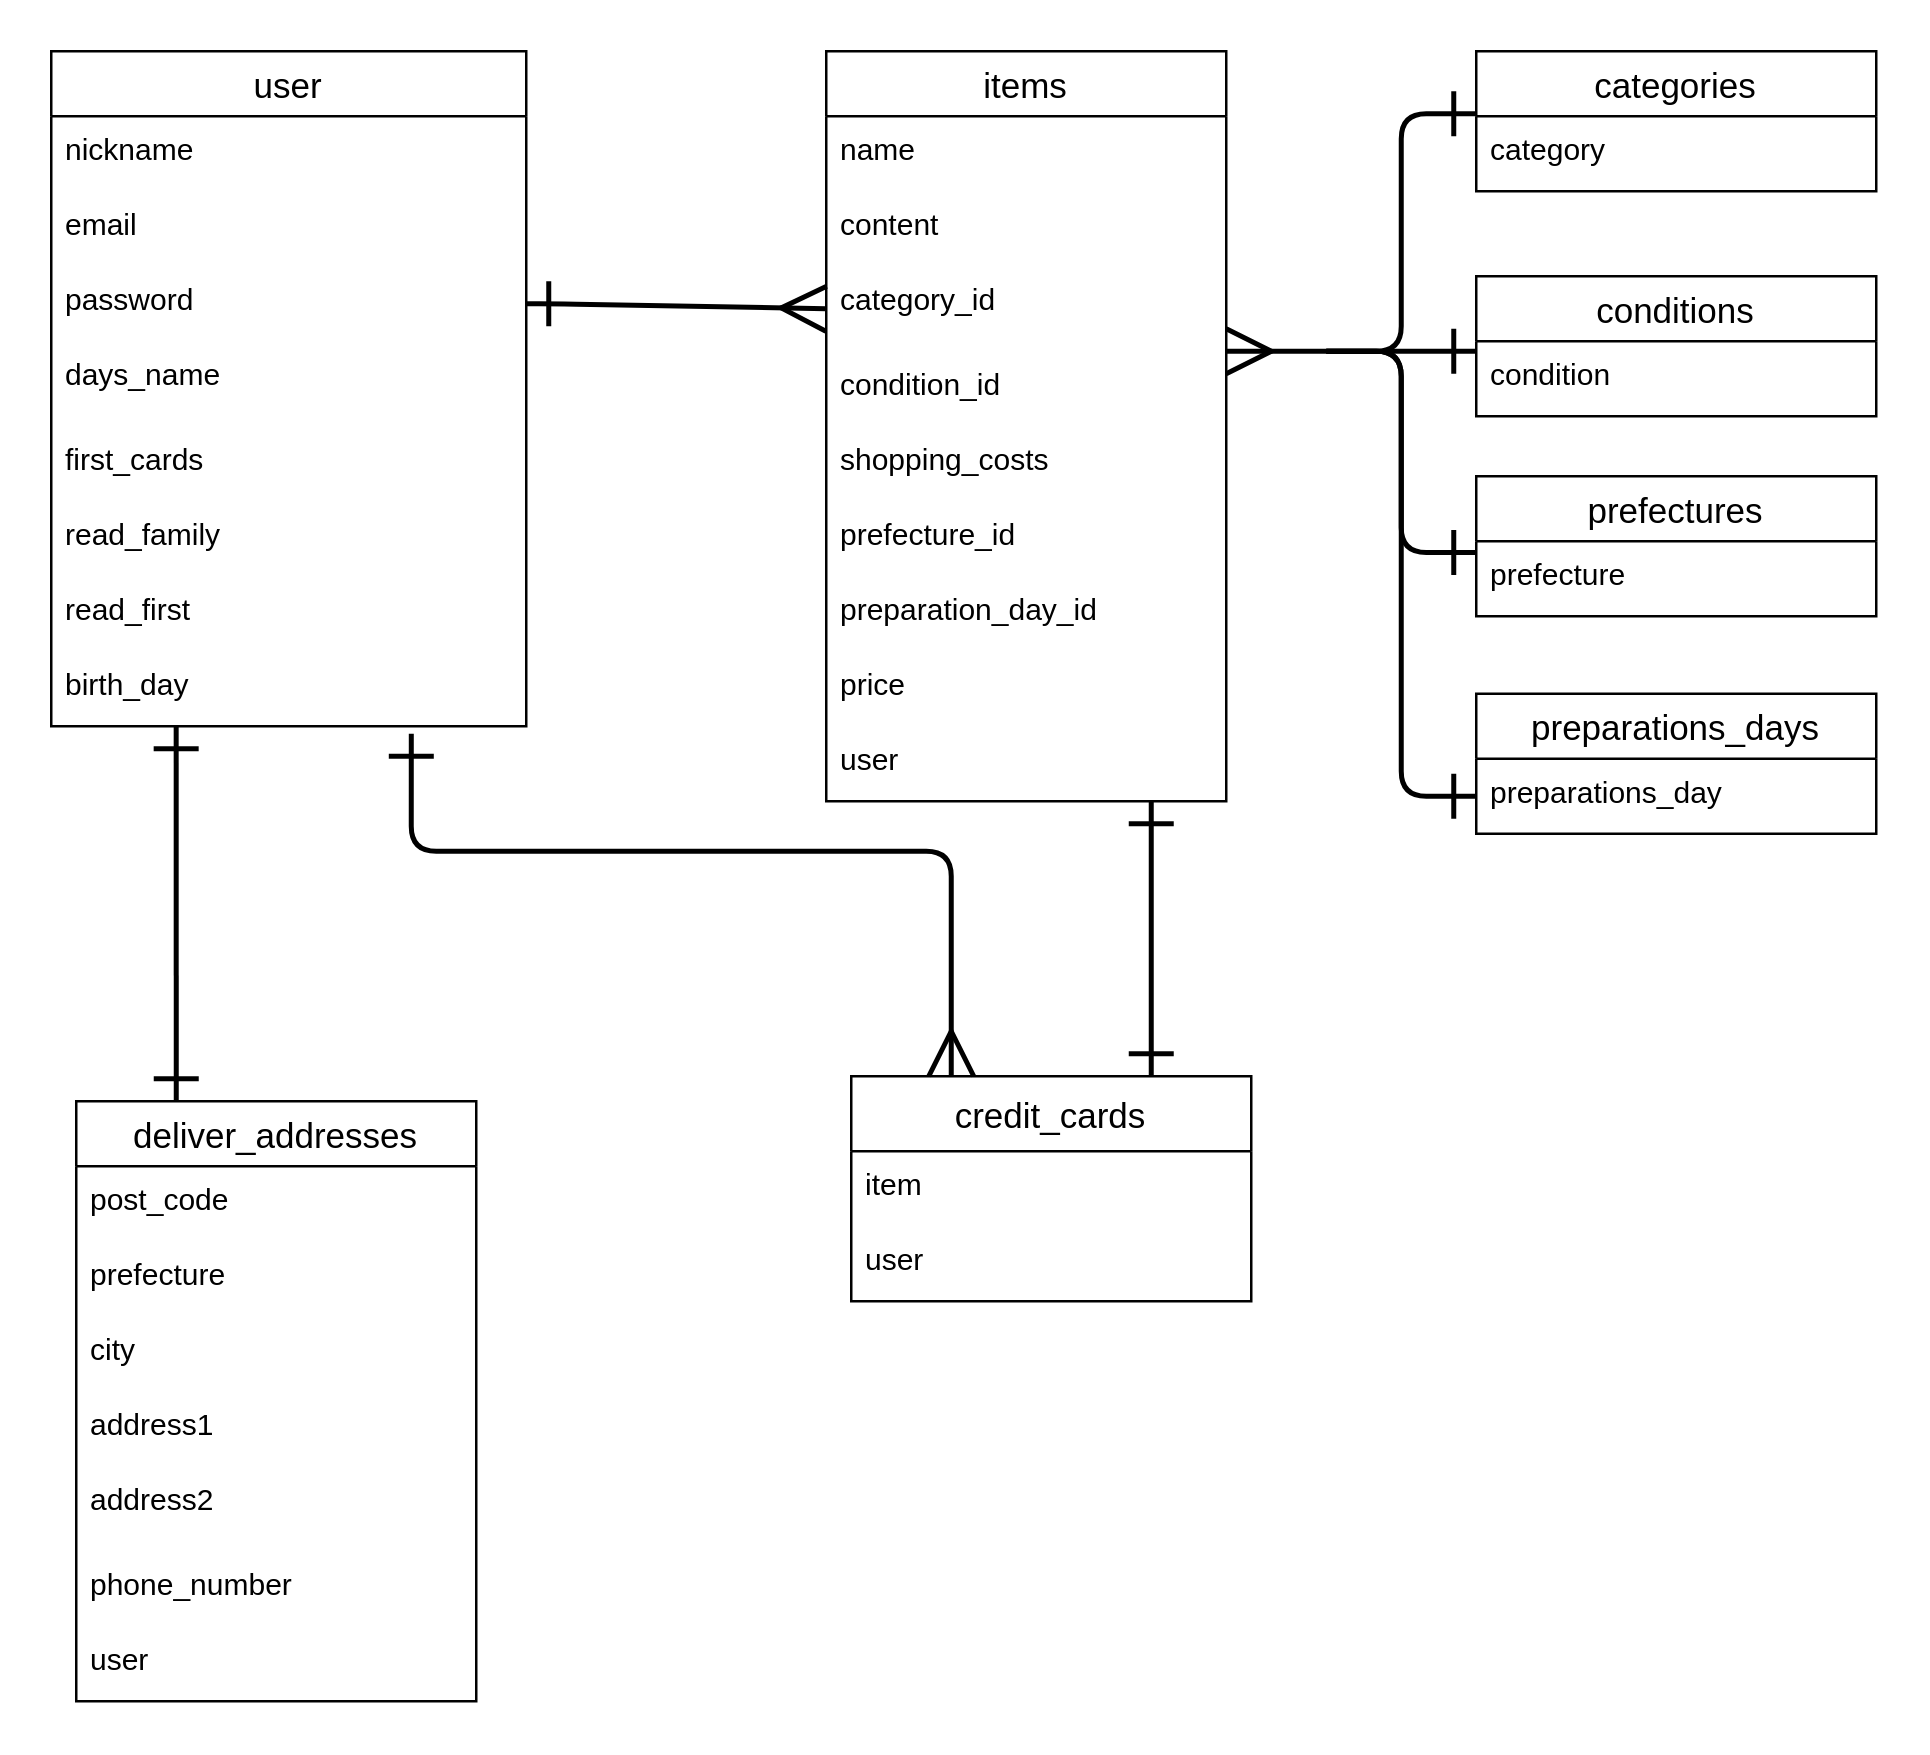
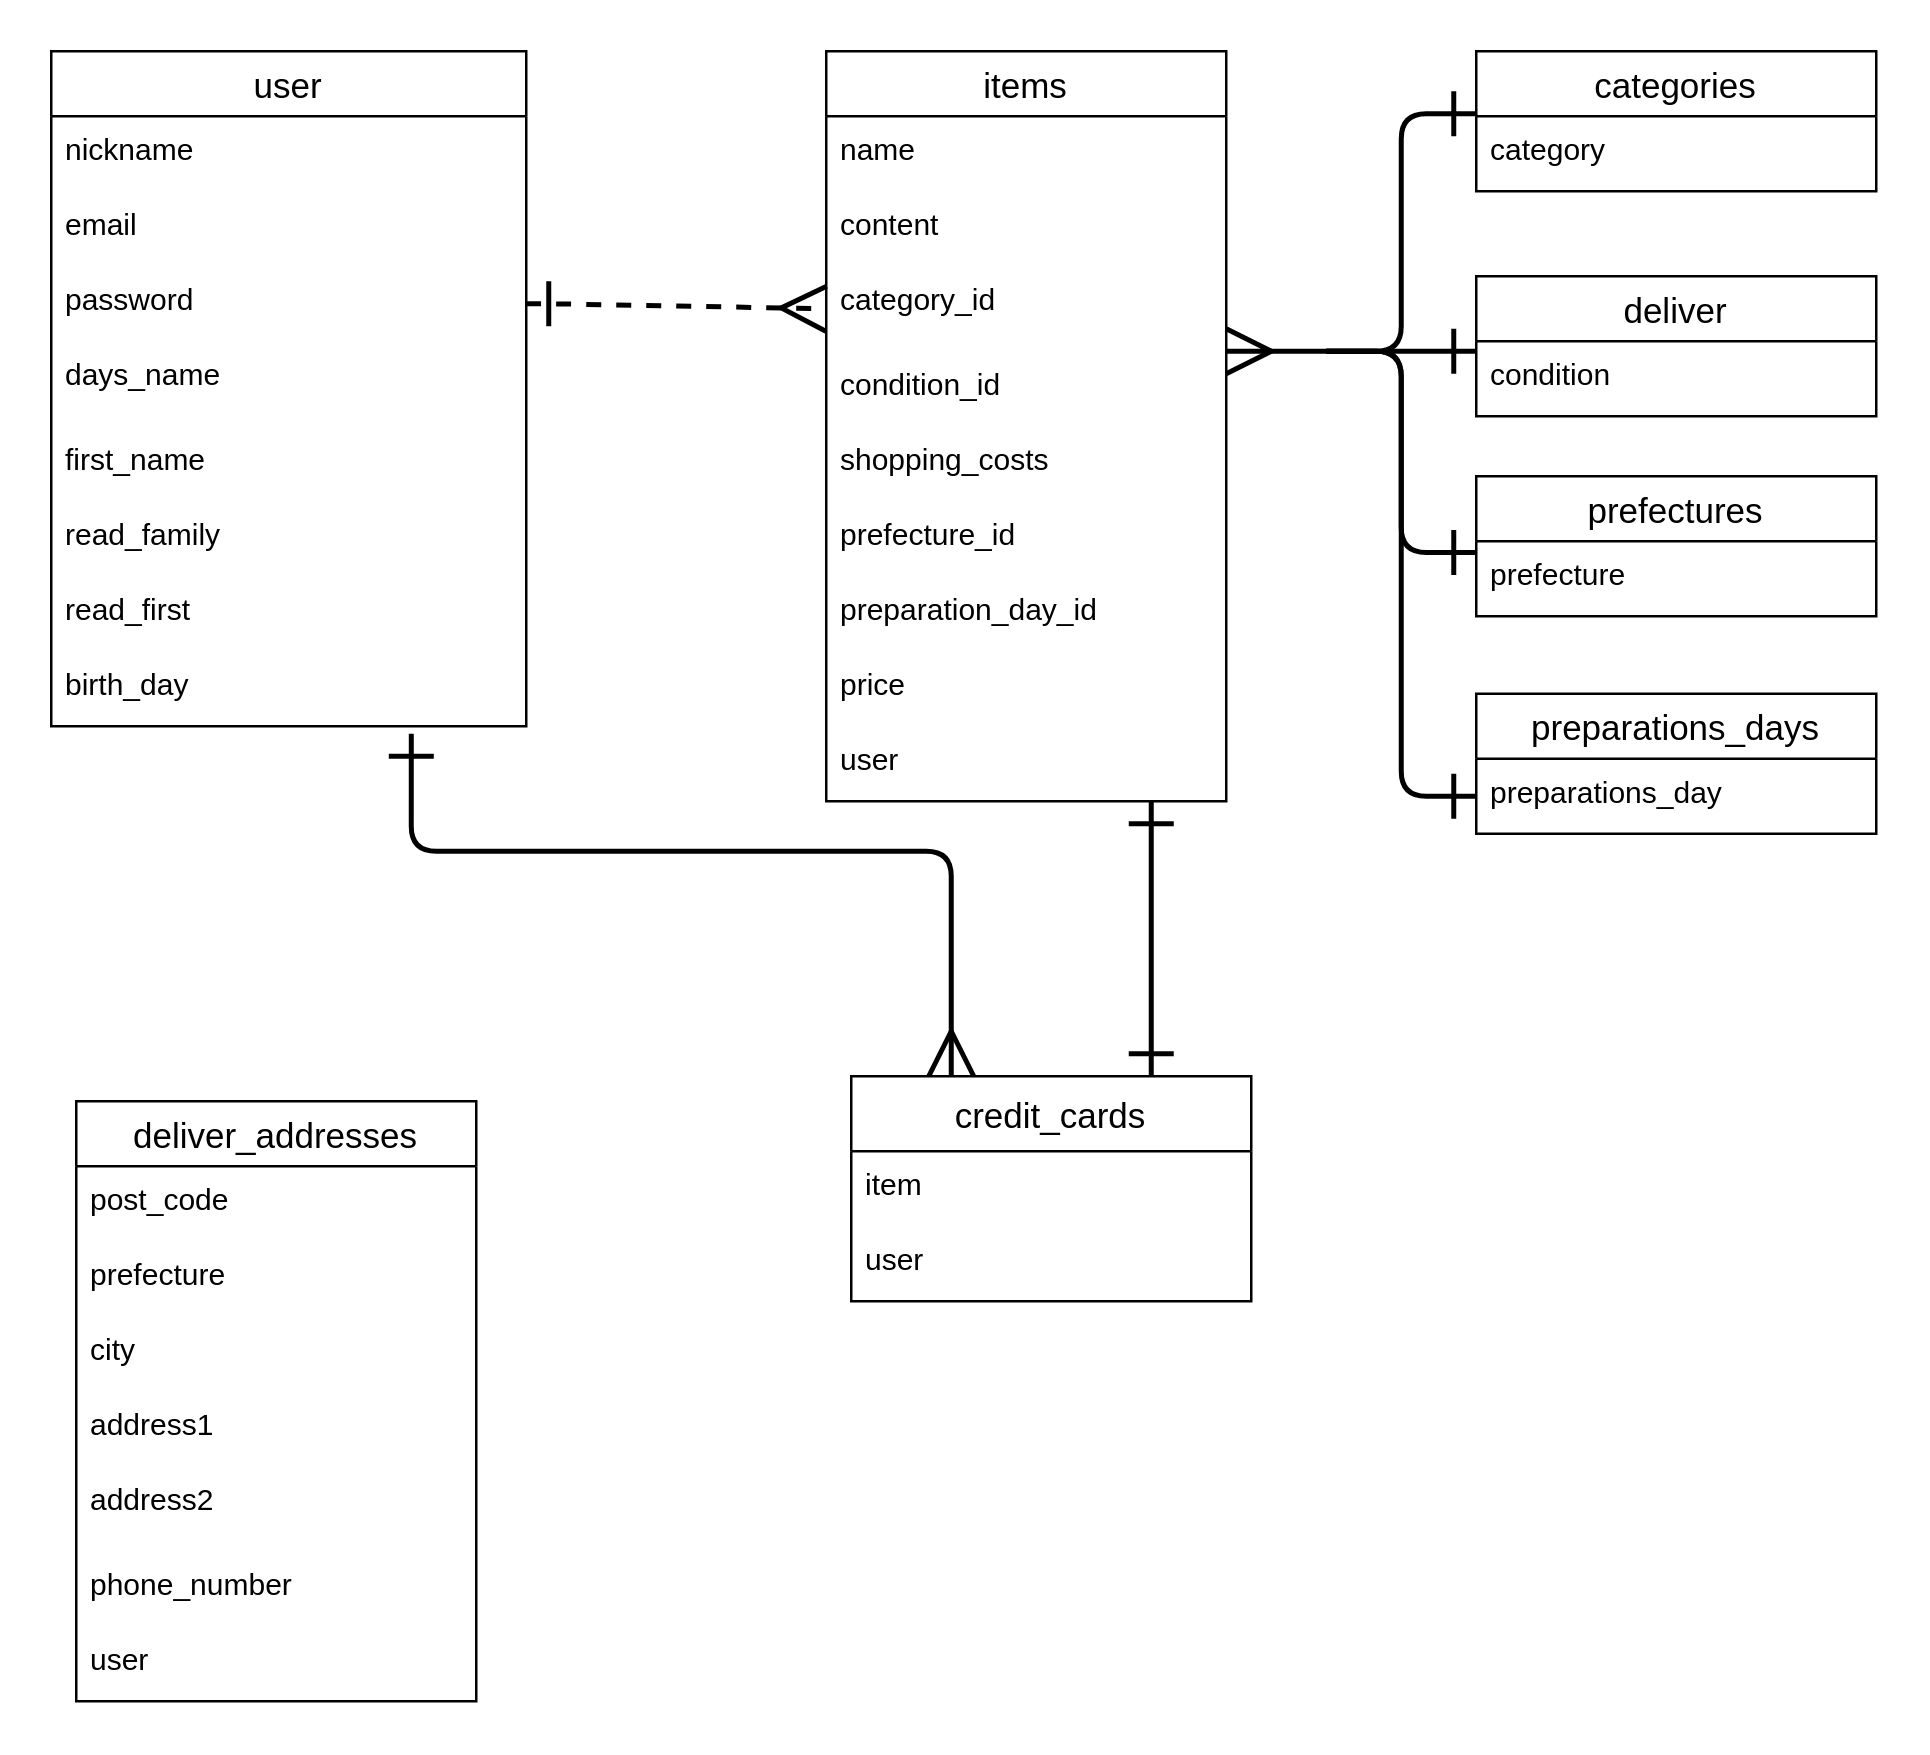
(608, 305) -> (608, 305)
(1675, 311) -> (1675, 311)
(154, 460) -> (145, 460)
(176, 916) -> none
